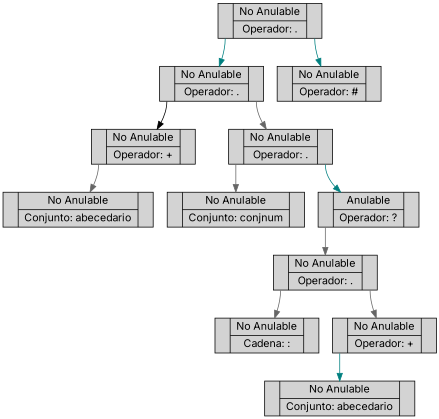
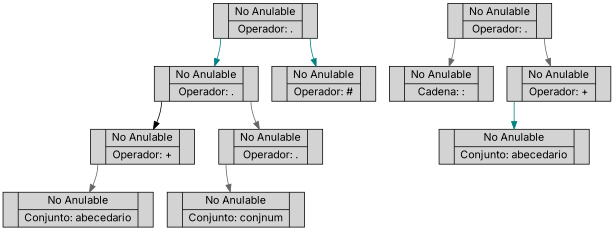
(369, 210) -> none
